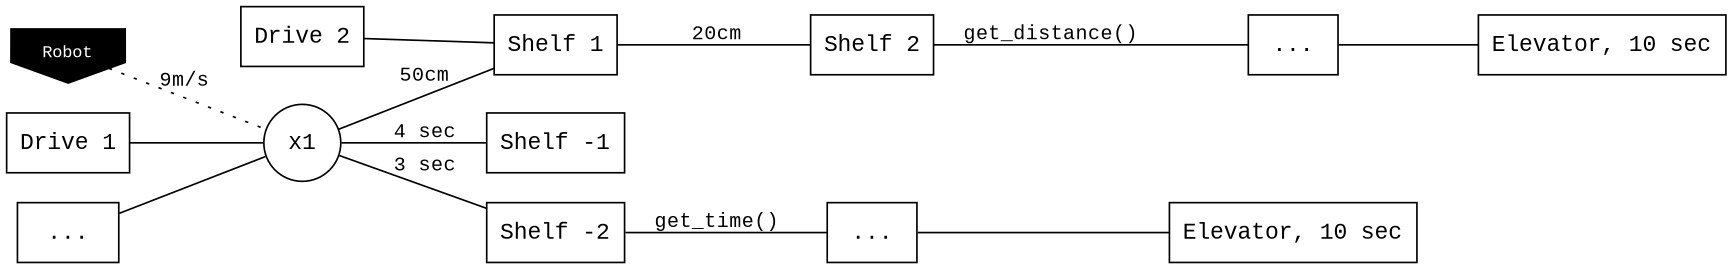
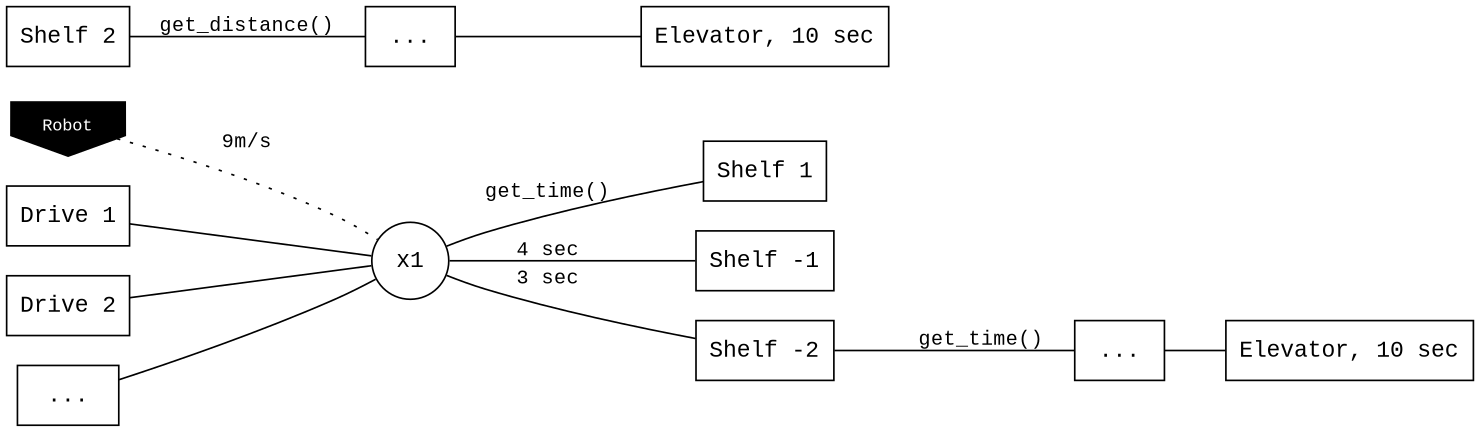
(429, 41) -> (250, 282)
(714, 45) -> none
(425, 76) -> (548, 192)
